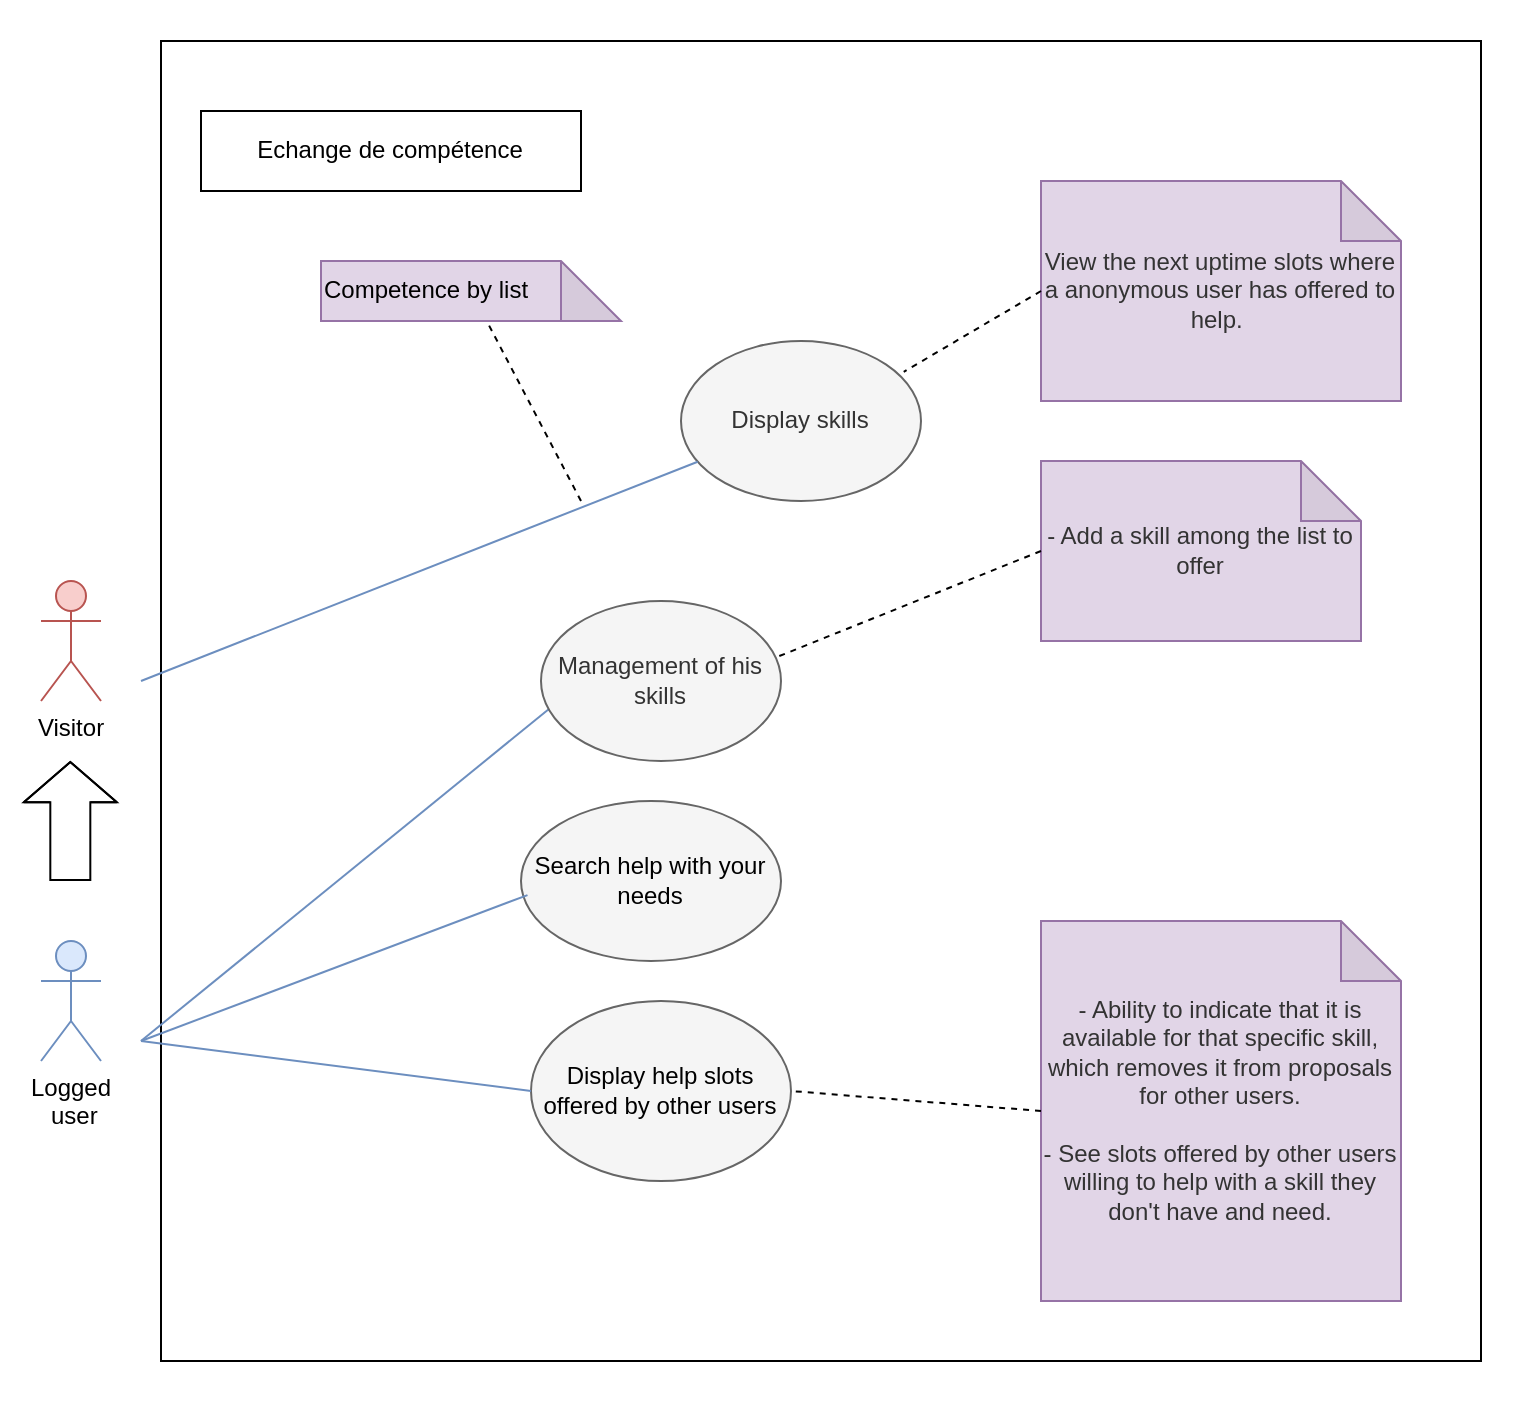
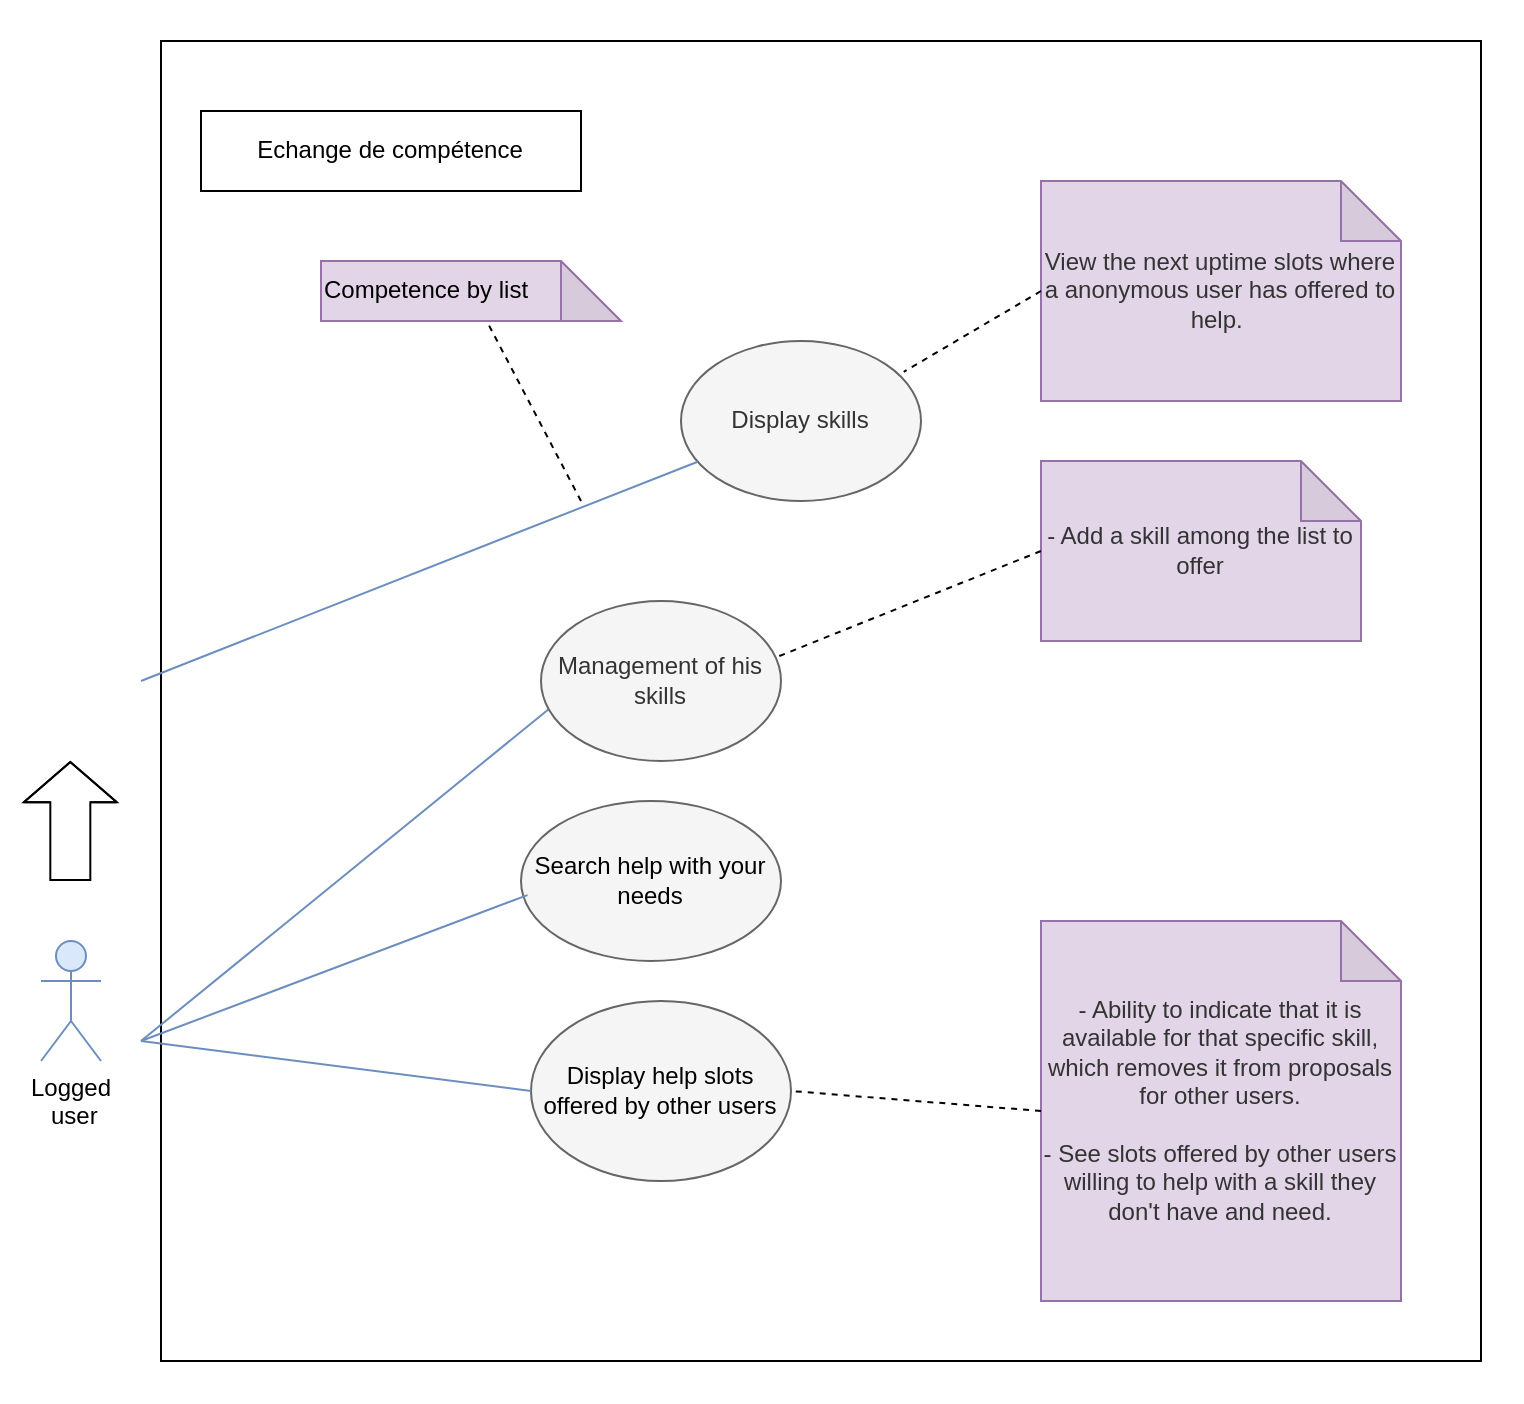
(71, 641) -> none
